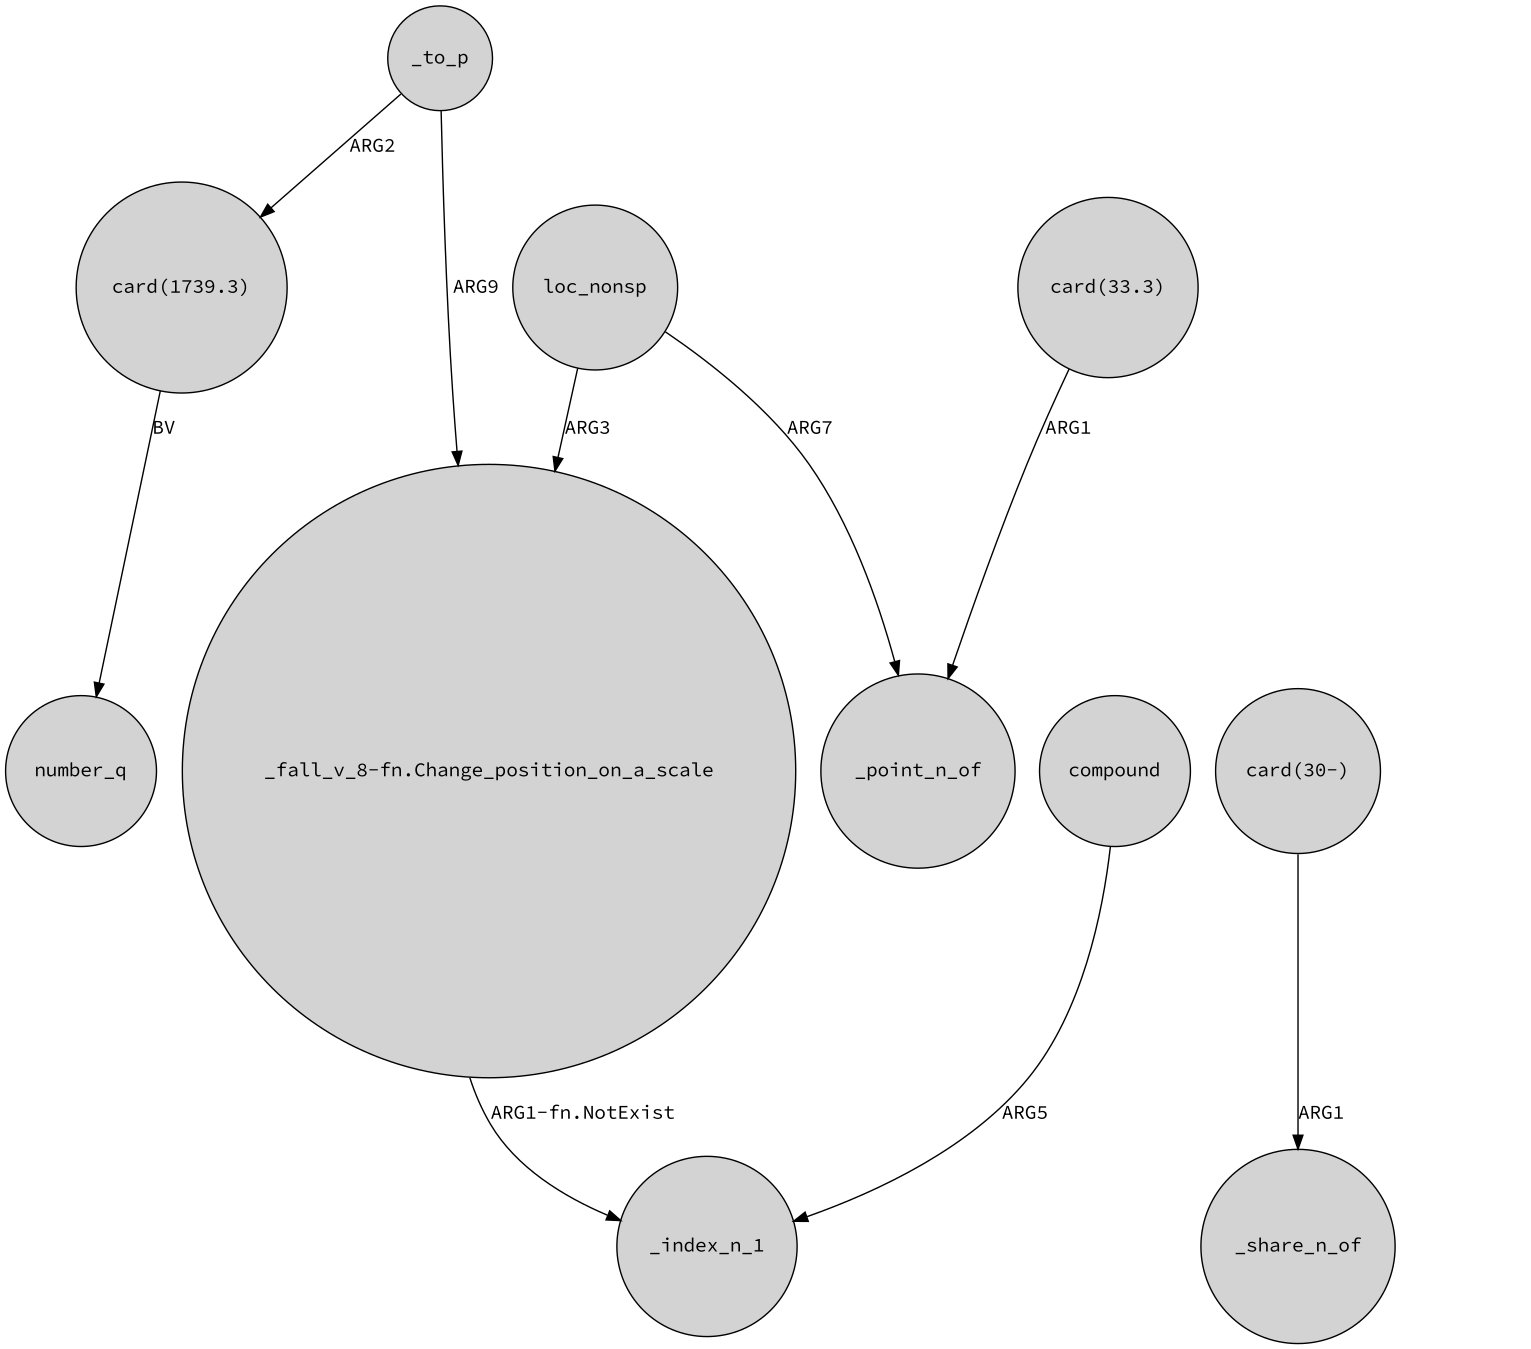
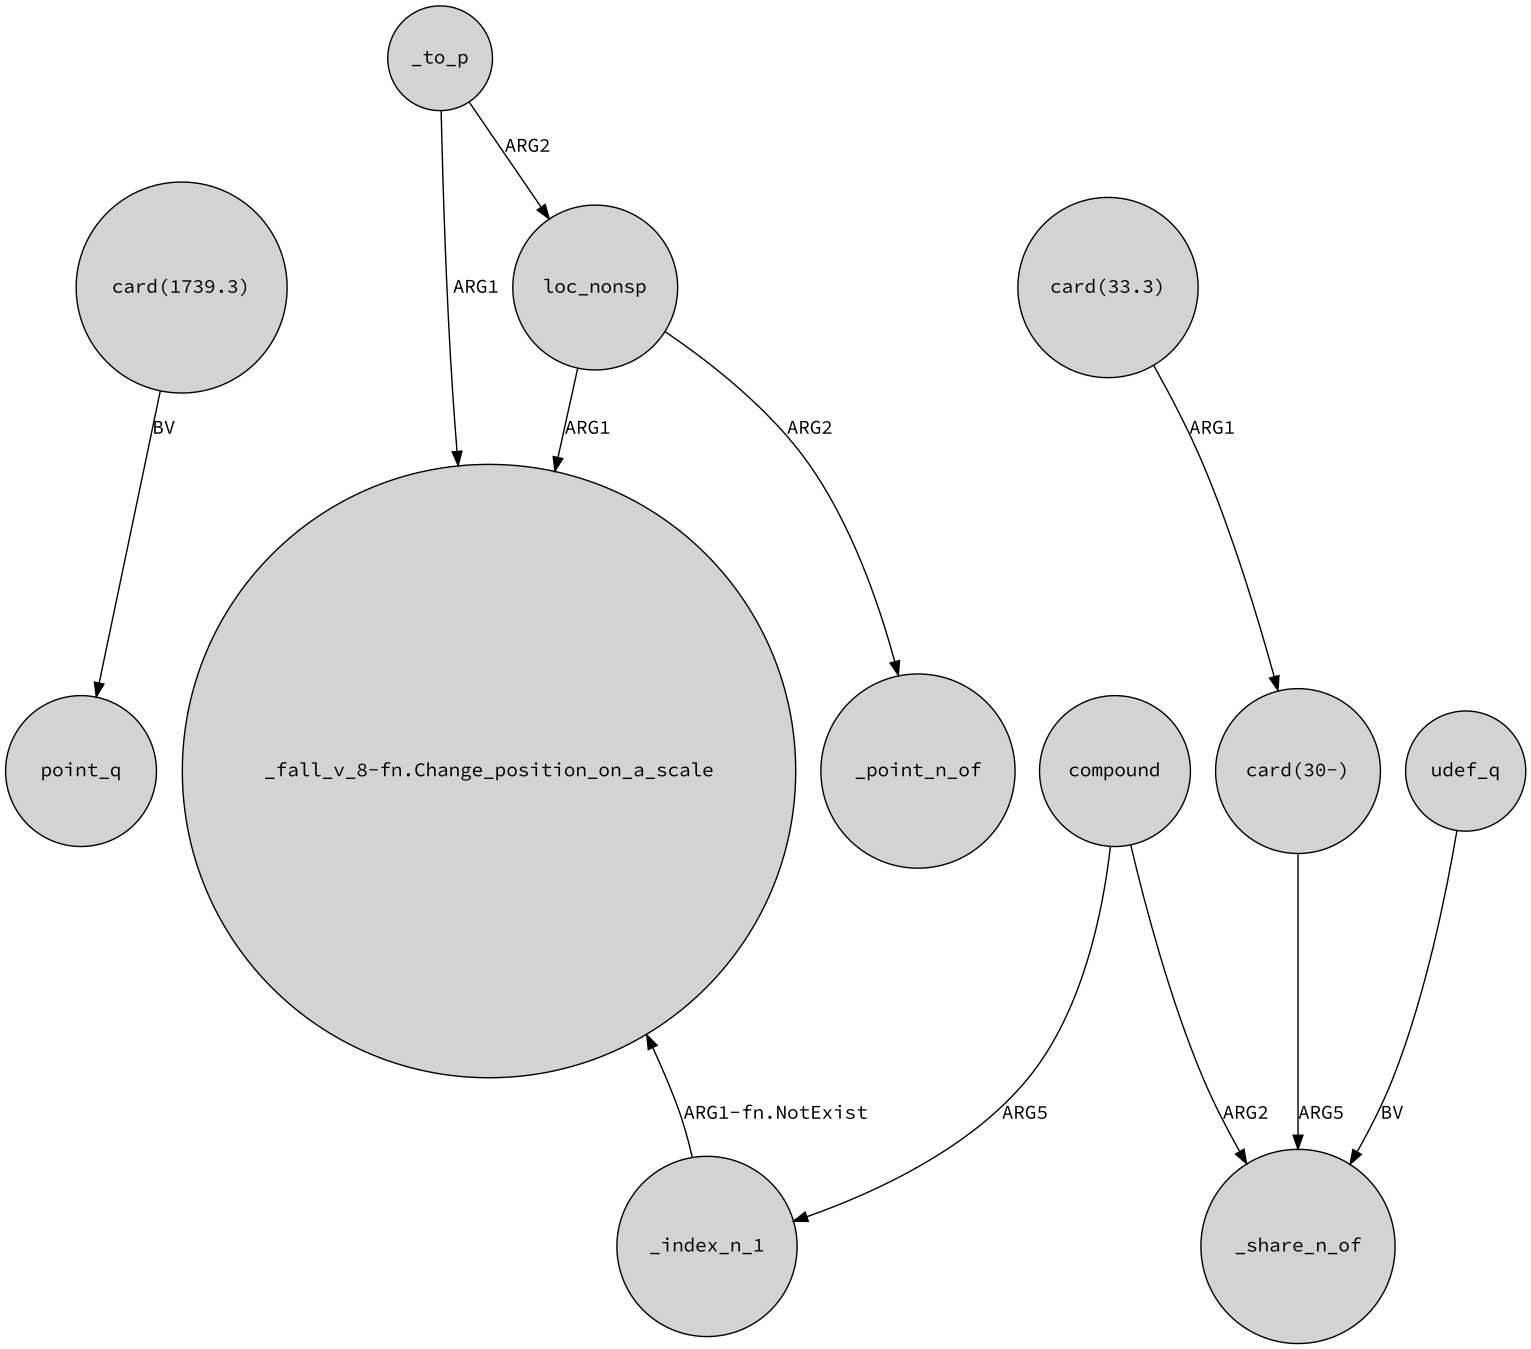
(336, 151) -> (505, 155)
(476, 288) -> (476, 288)
(588, 429) -> (588, 429)
(810, 429) -> (810, 429)
(1007, 515) -> (1224, 517)
(81, 771) -> (81, 771)
none -> (1466, 771)
none -> (1175, 1002)
(1322, 1114) -> (1322, 1114)
(522, 1162) -> (676, 1102)
